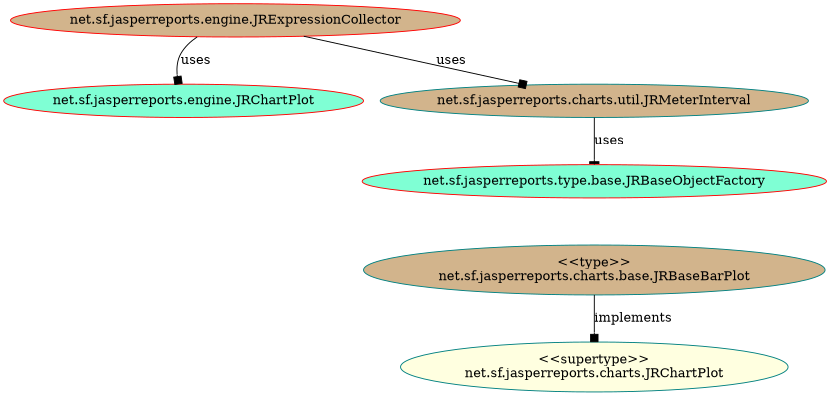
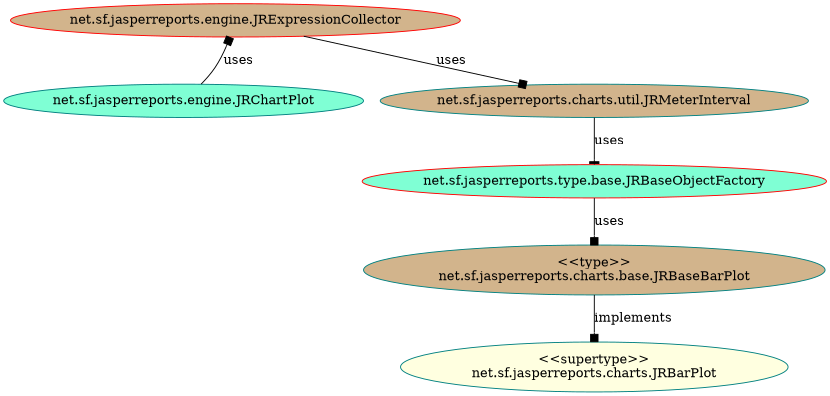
(181, 53) -> (216, 66)
(184, 101) -> (184, 101)
none -> (594, 217)
(594, 367) -> (594, 367)
